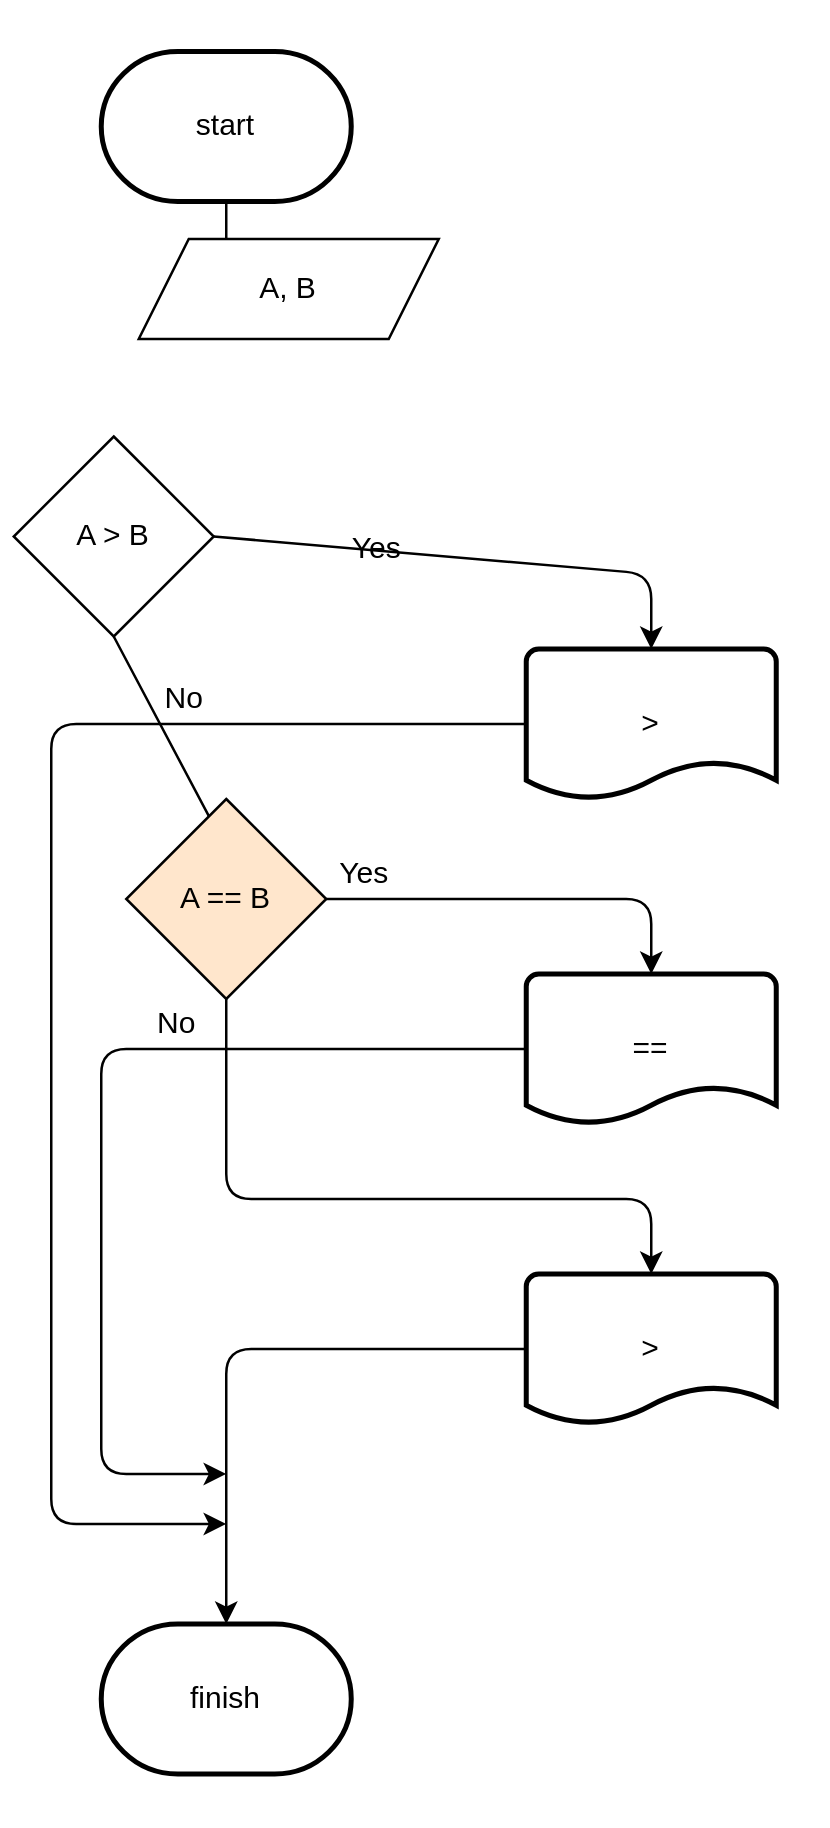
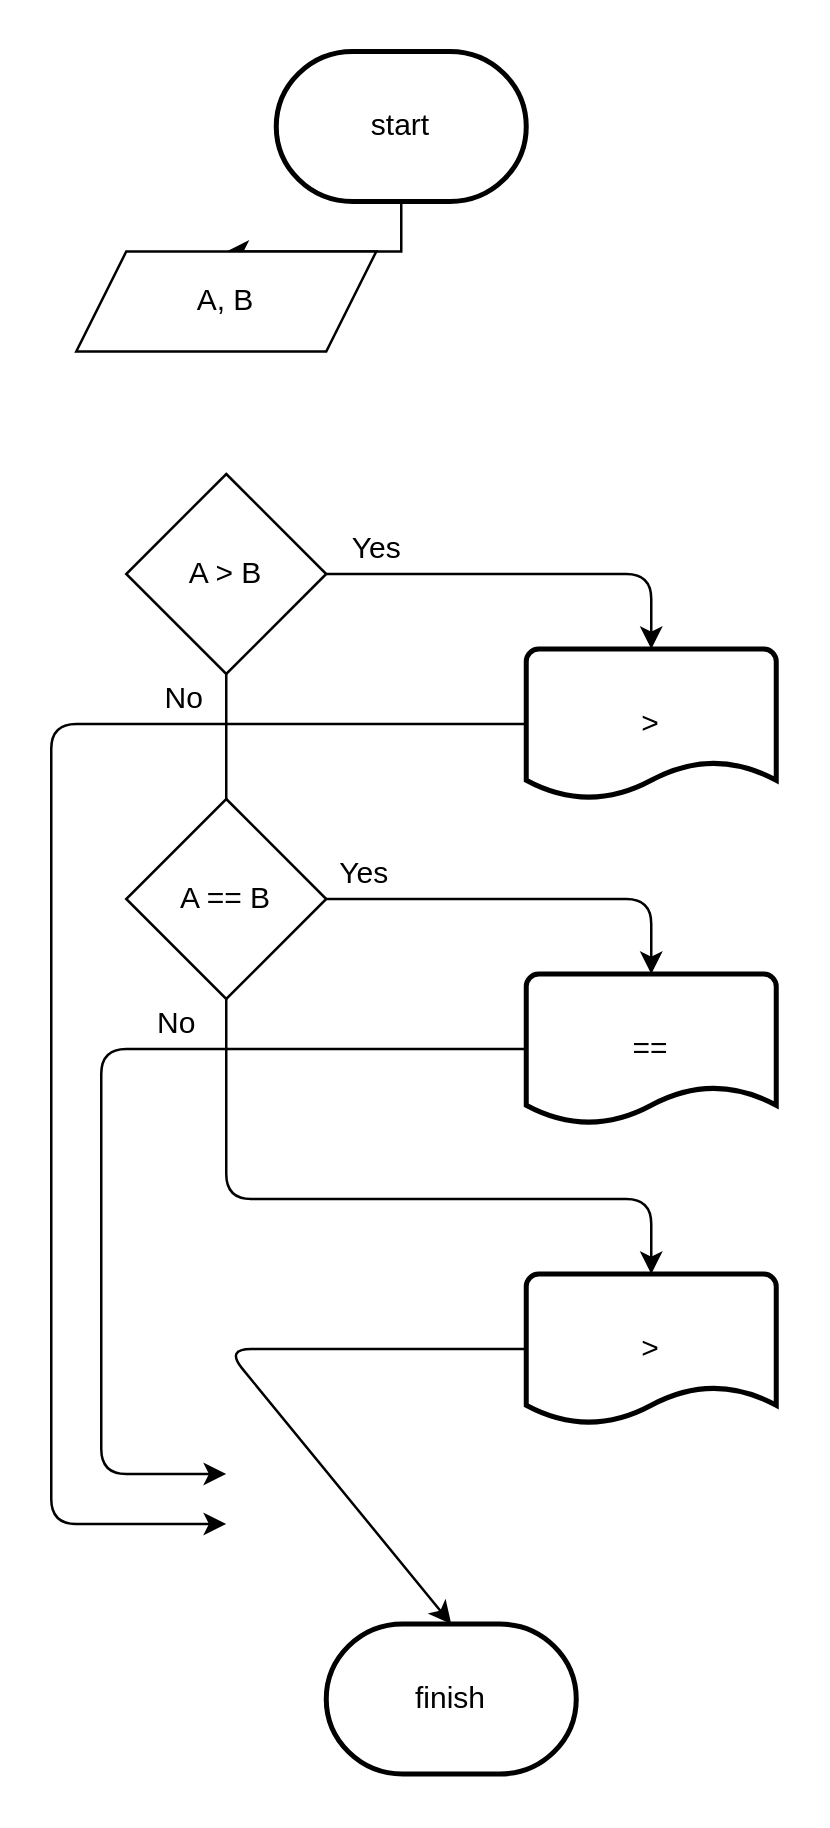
(226, 126) -> (401, 126)
(289, 289) -> (226, 301)
(114, 536) -> (226, 574)
(226, 899) -> (226, 899)
(226, 1699) -> (451, 1699)
